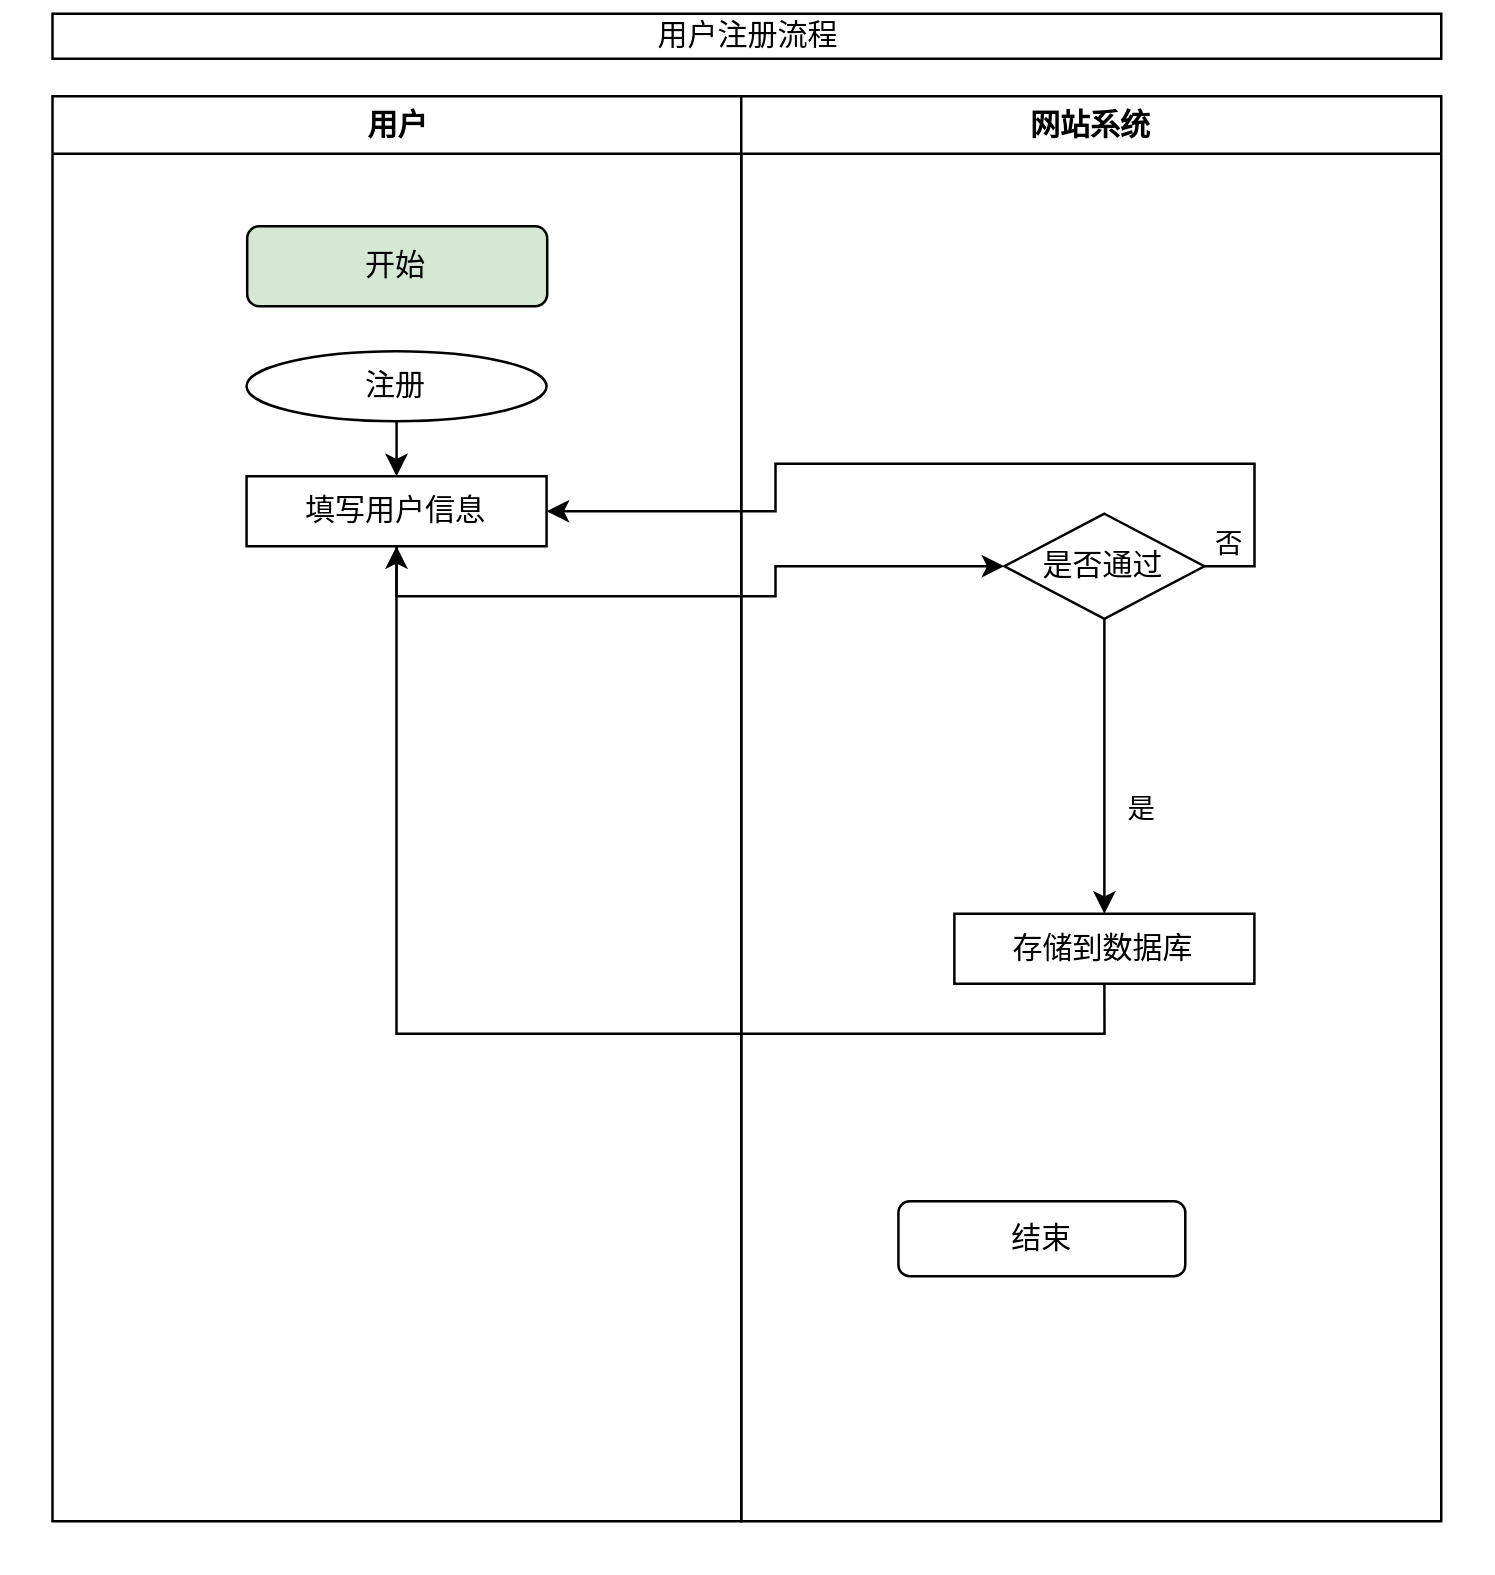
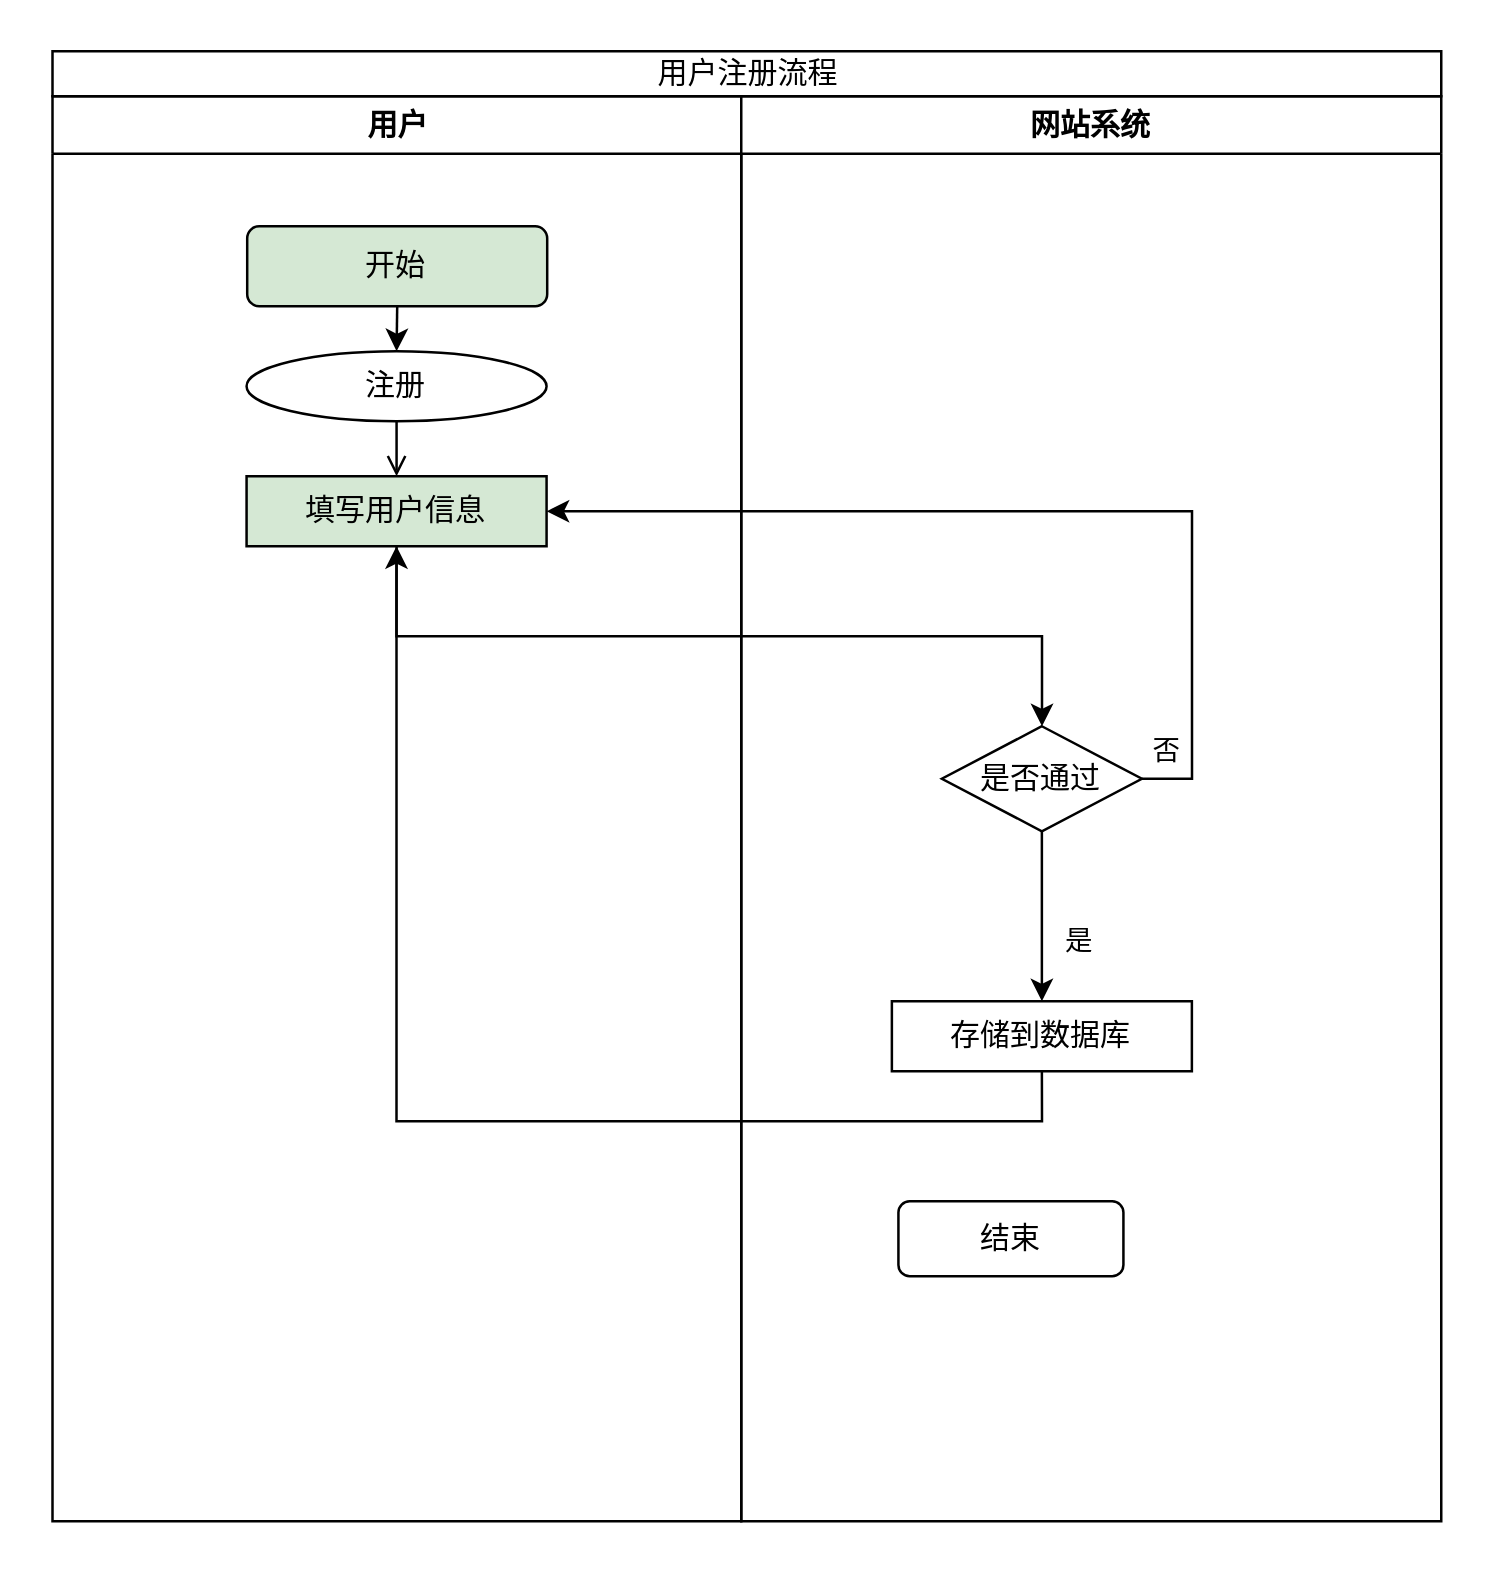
(747, 36) -> (747, 74)
none -> (397, 320)
(397, 458) -> (397, 462)
(397, 511) -> (397, 511)
(1104, 566) -> (1042, 779)
(1104, 949) -> (1042, 1036)
(1042, 1239) -> (1011, 1239)
